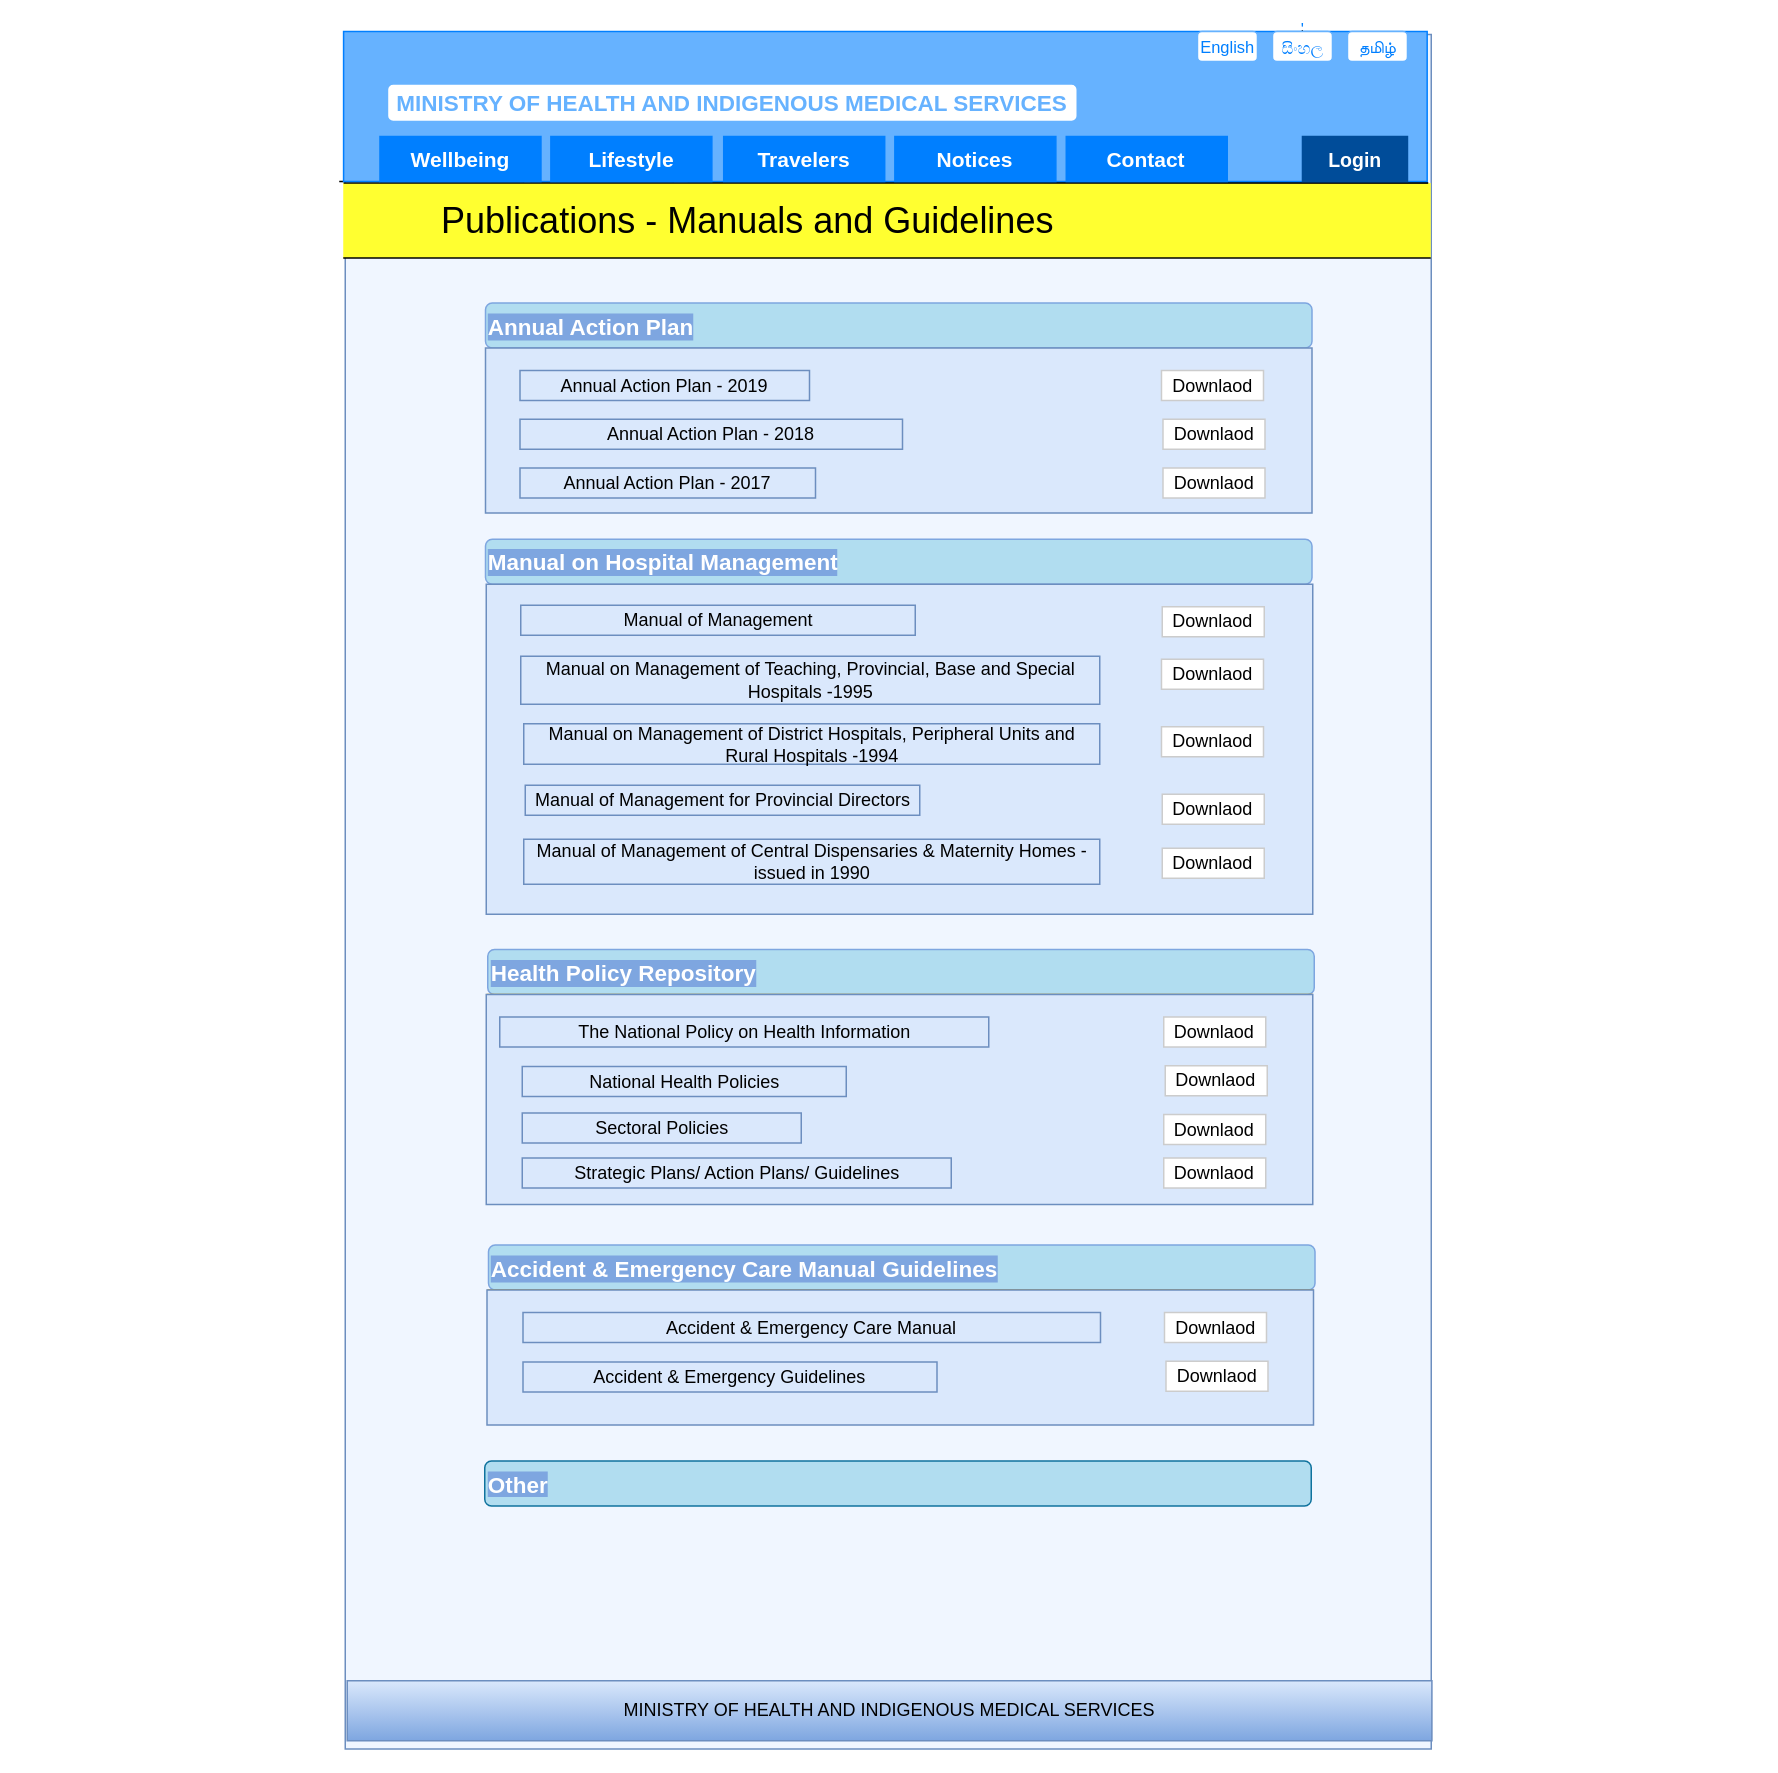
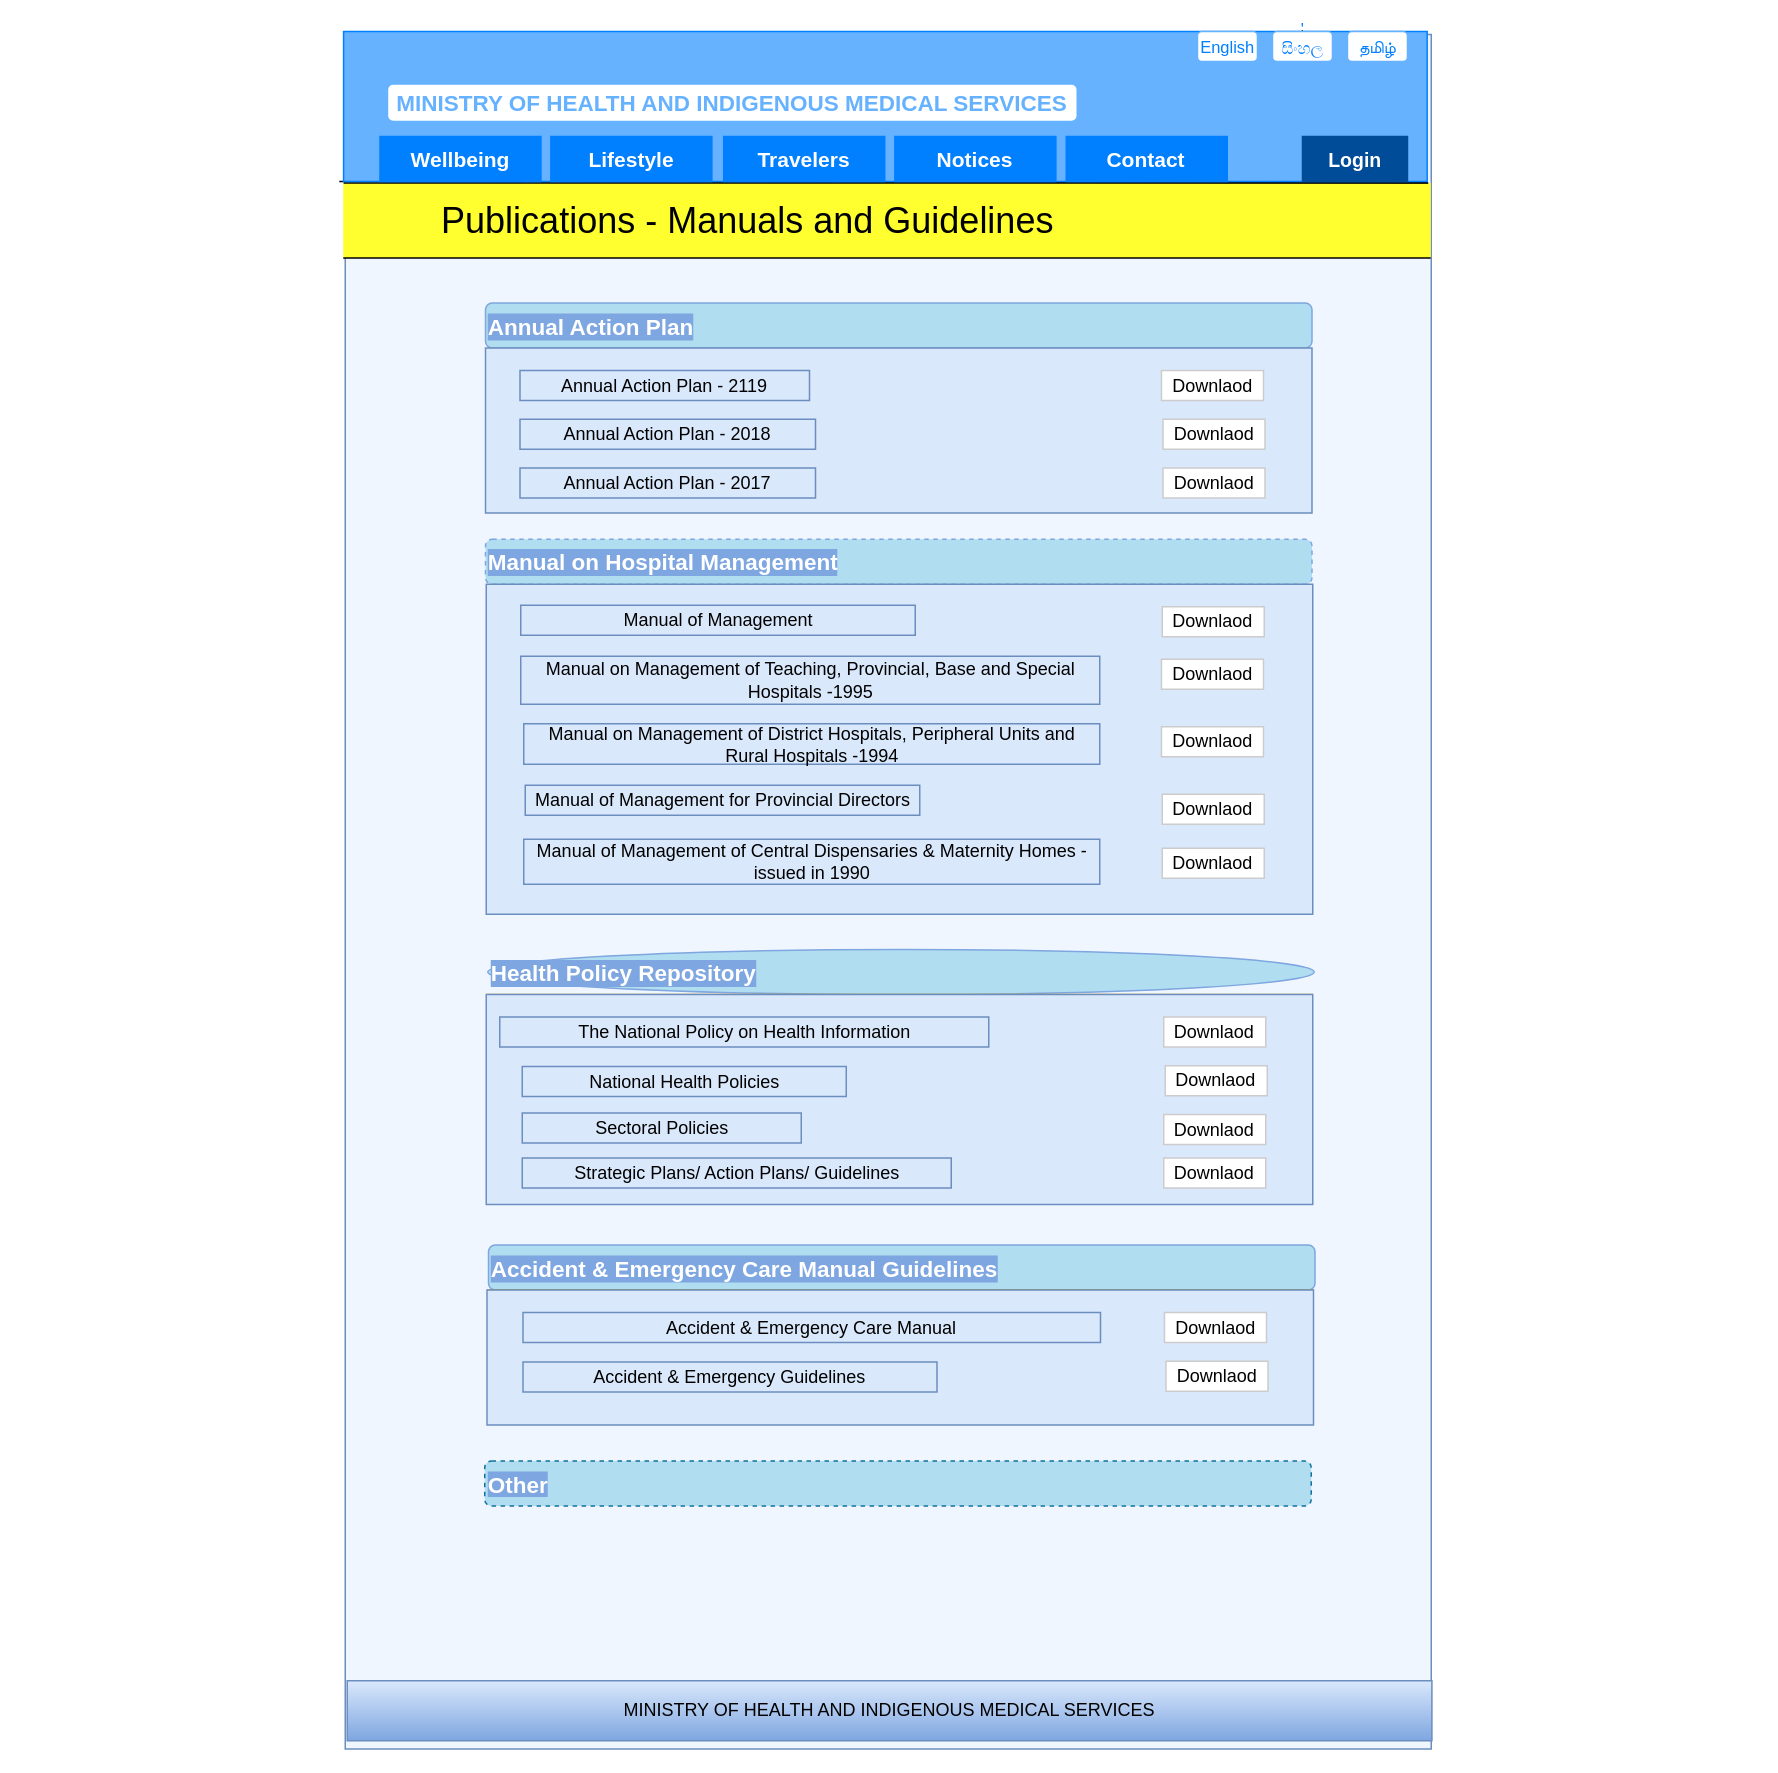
(665, 386) -> (665, 386)
(711, 434) -> (668, 434)
(899, 562) -> (899, 562)
(901, 972) -> (901, 972)
(898, 1484) -> (898, 1484)
